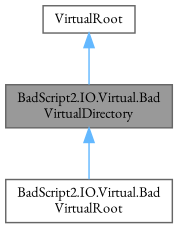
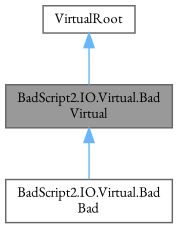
(89, 106) -> (89, 106)
(89, 201) -> (89, 201)
